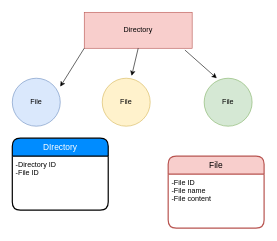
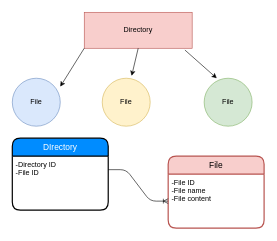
none -> (138, 185)
